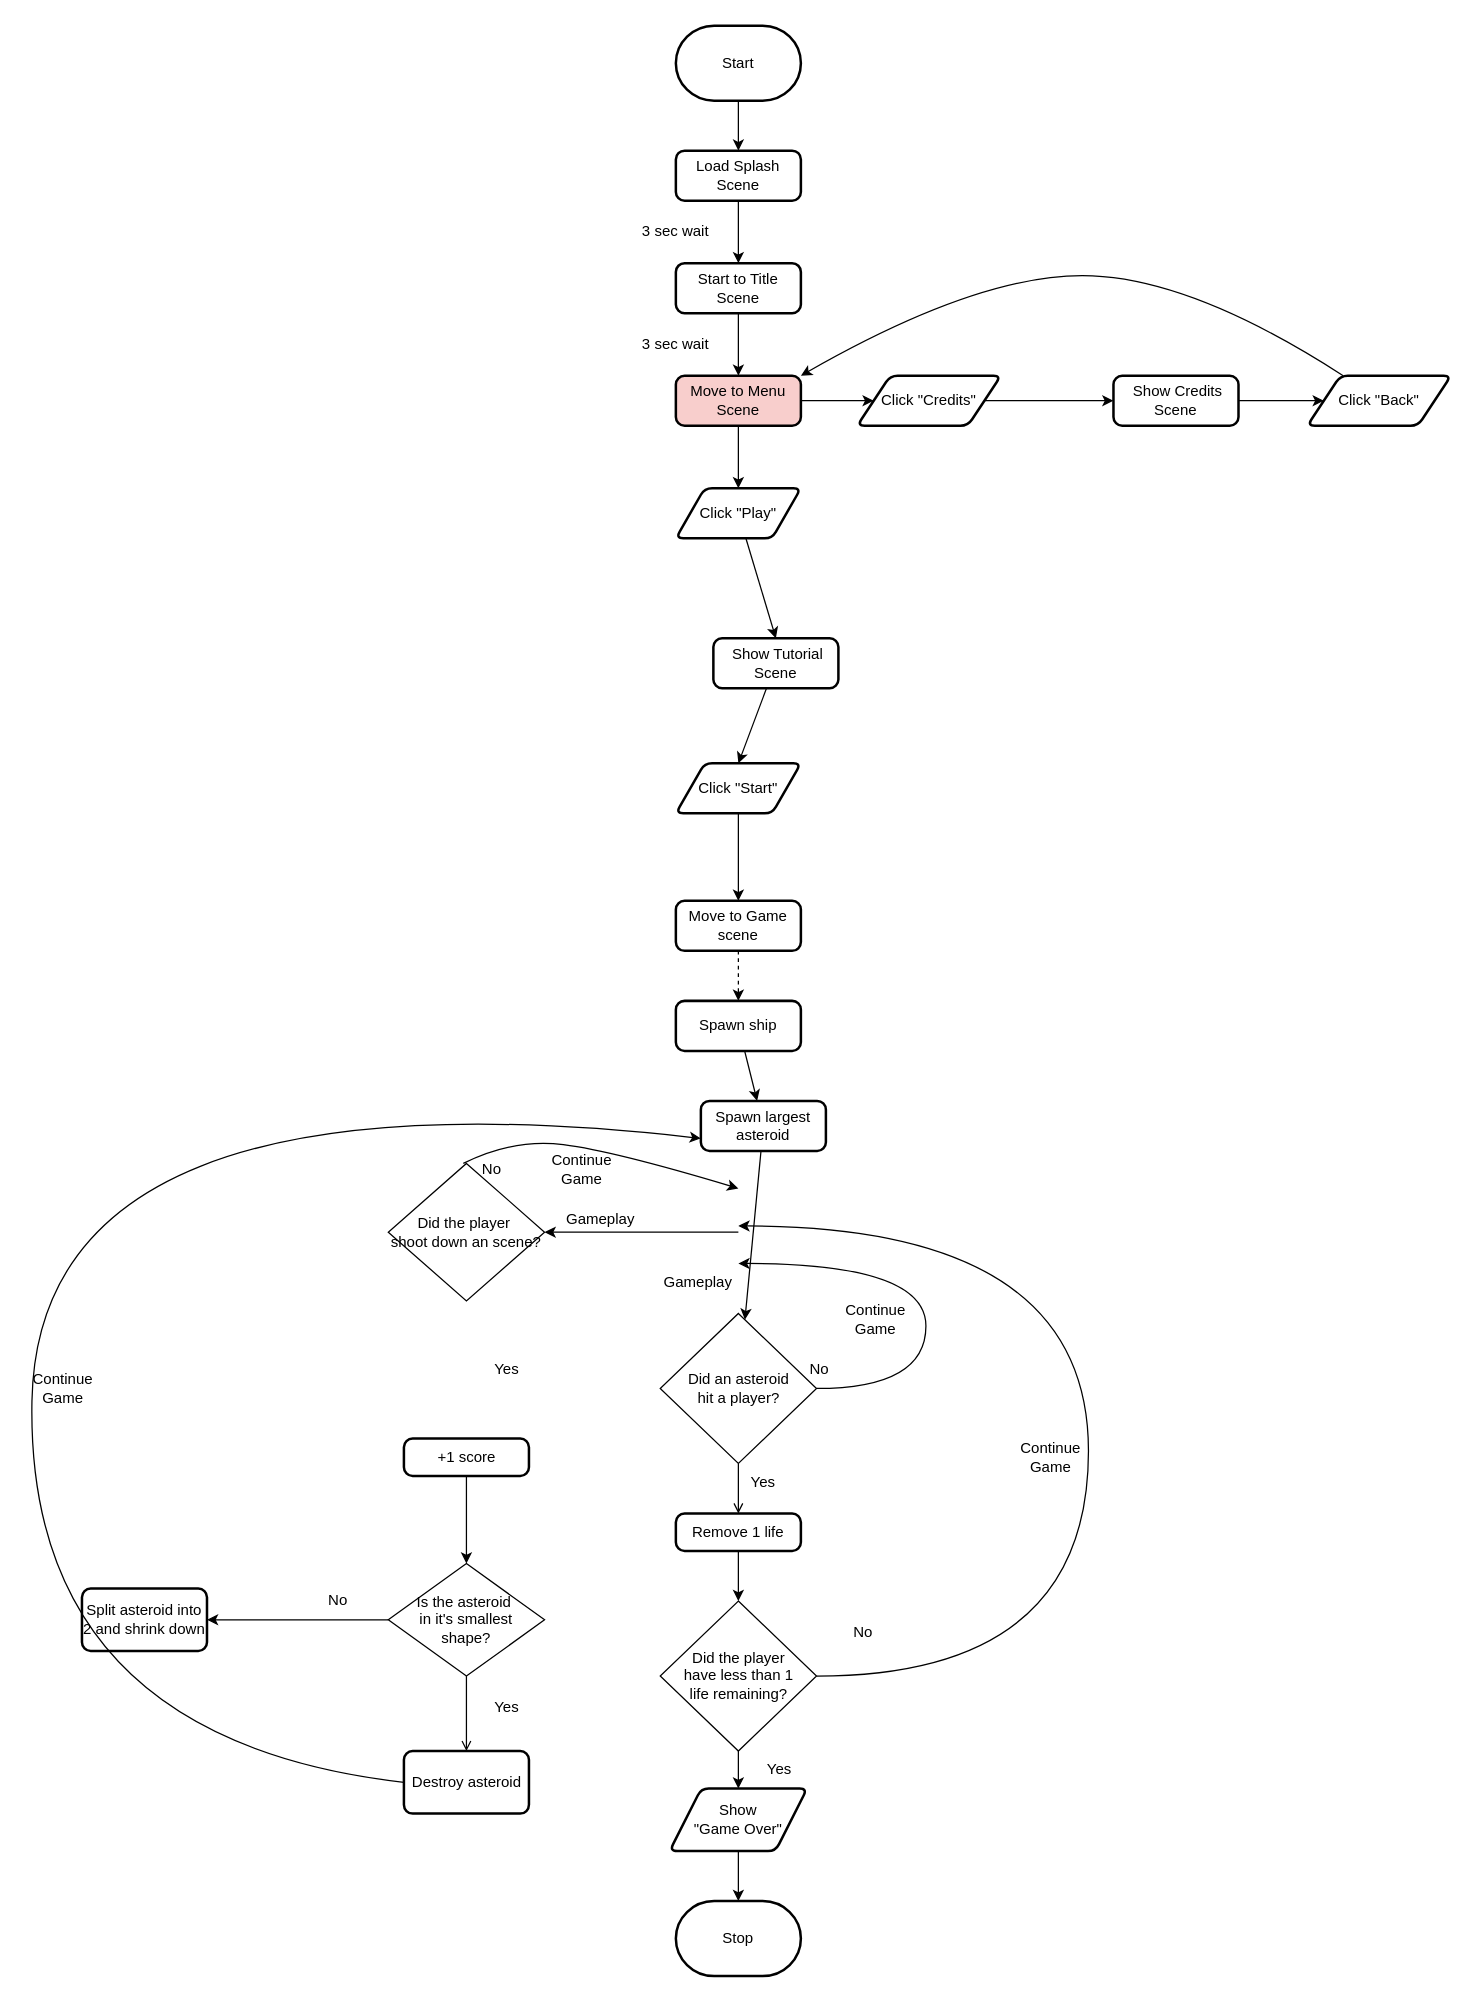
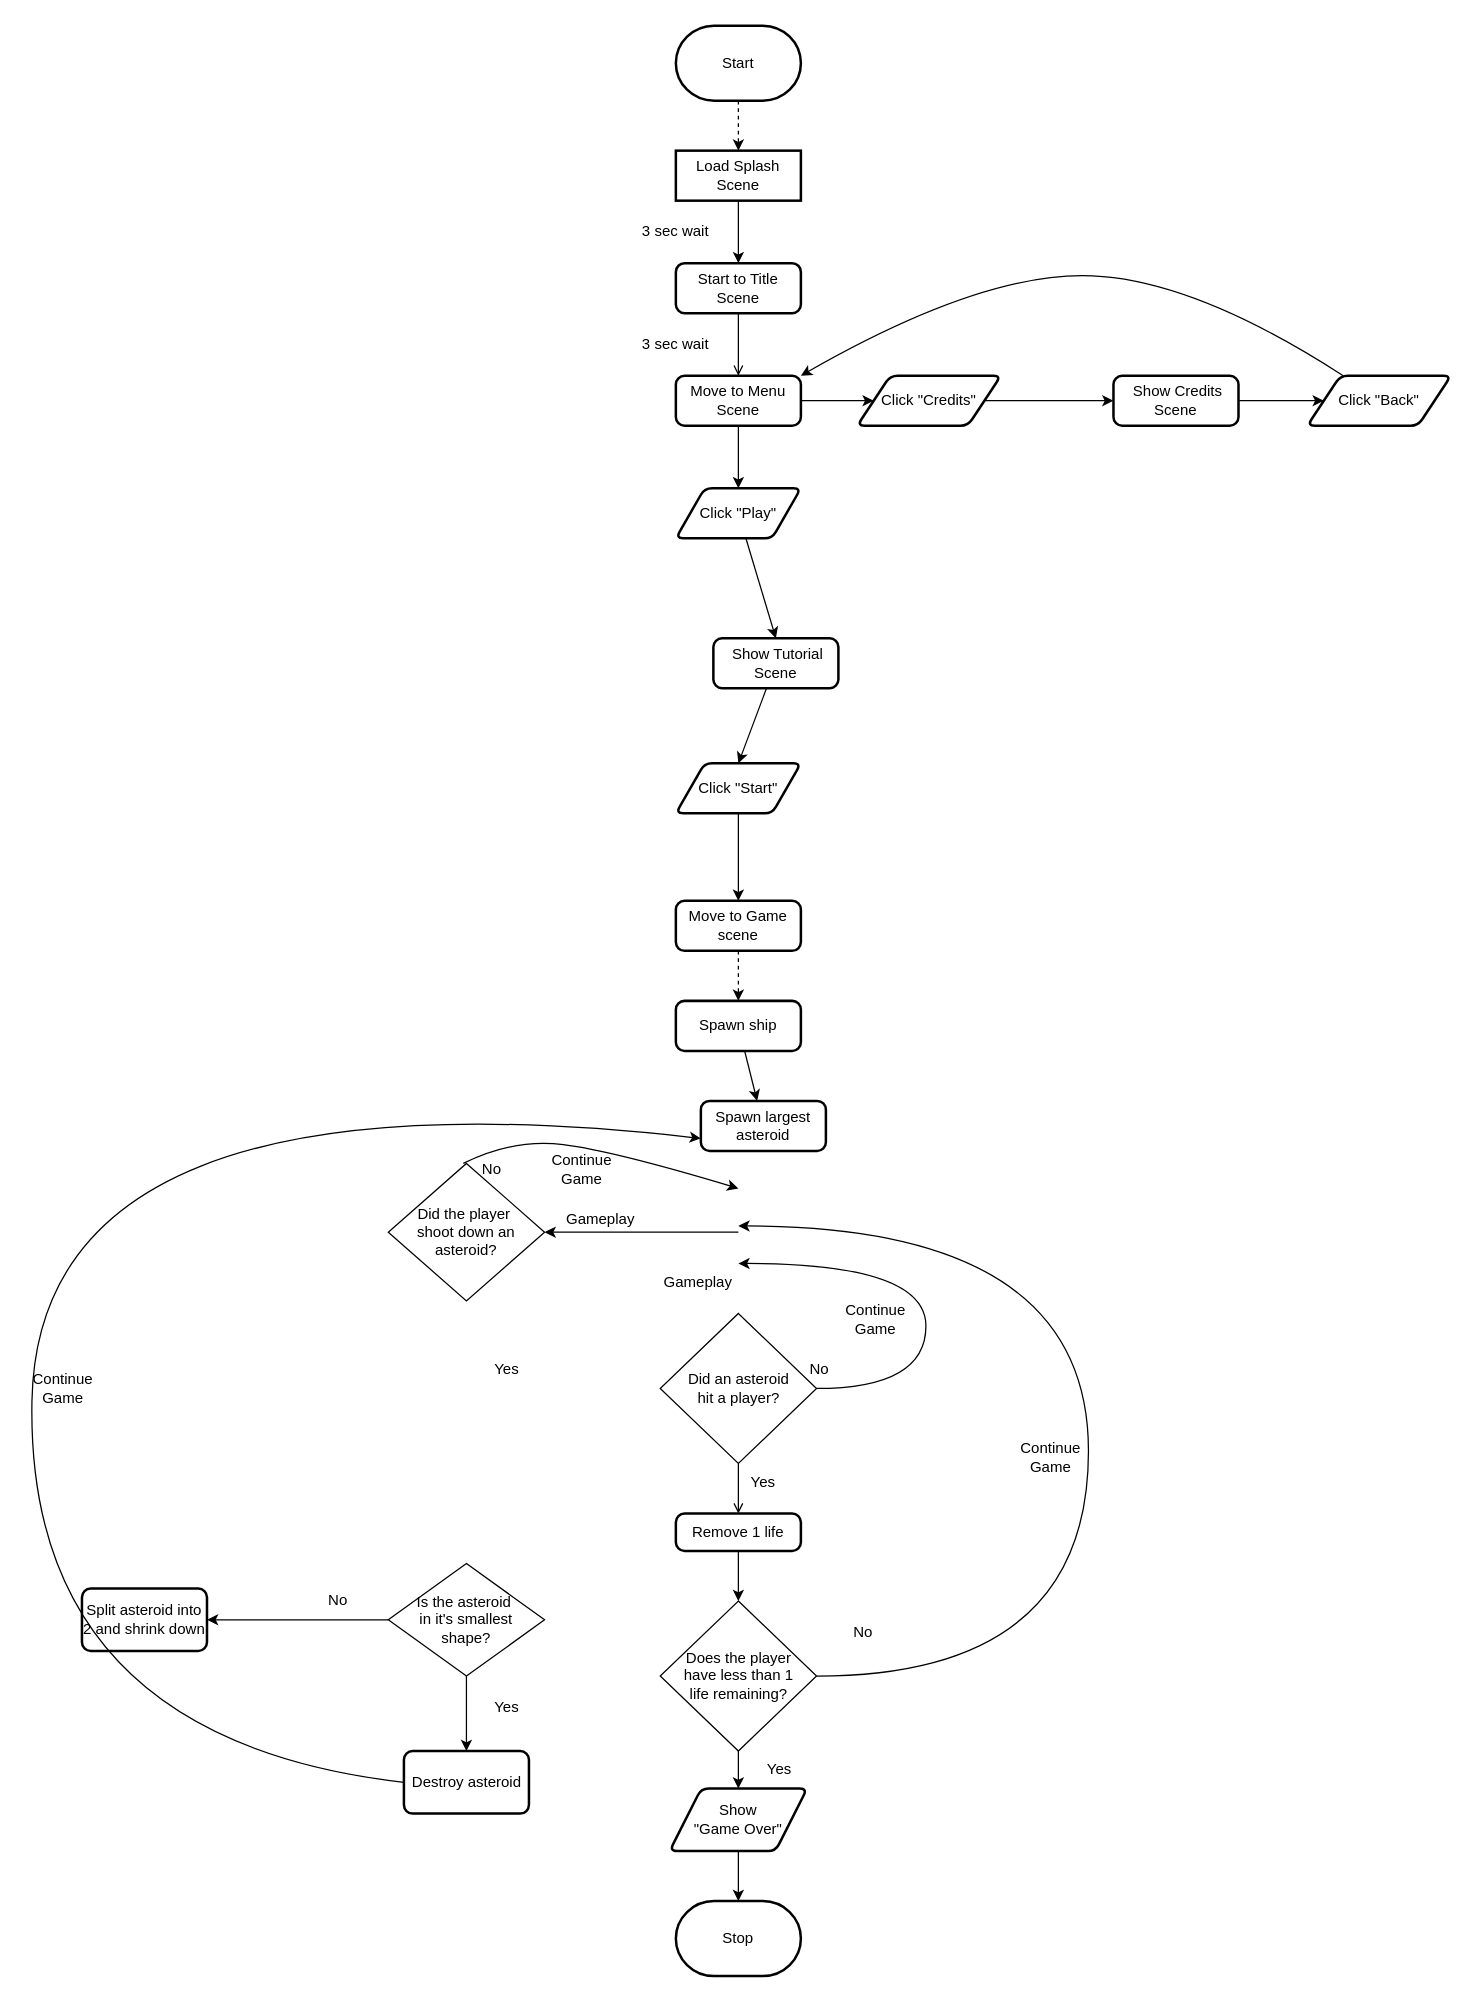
(738, 121) -> (738, 121)
(738, 176) -> (738, 176)
(738, 366) -> (738, 368)
(738, 401) -> (738, 401)
(753, 1231) -> none
(466, 1232) -> (466, 1232)
(466, 1457) -> none
(466, 1515) -> none
(739, 1676) -> (739, 1676)
(466, 1743) -> (466, 1741)
